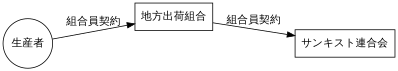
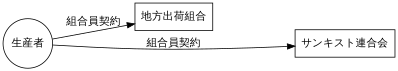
(250, 29) -> (170, 49)
